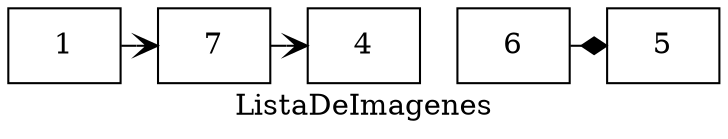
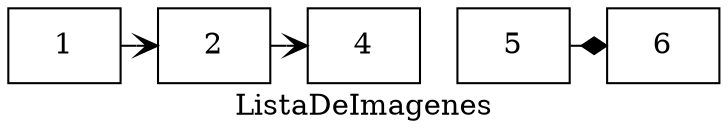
(214, 46) -> (214, 46)
(576, 46) -> (576, 46)
